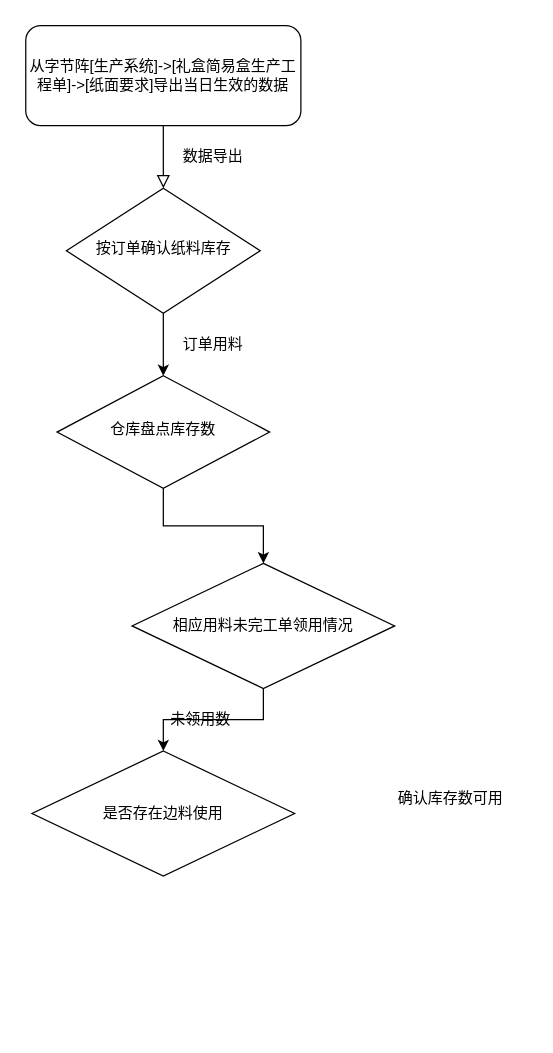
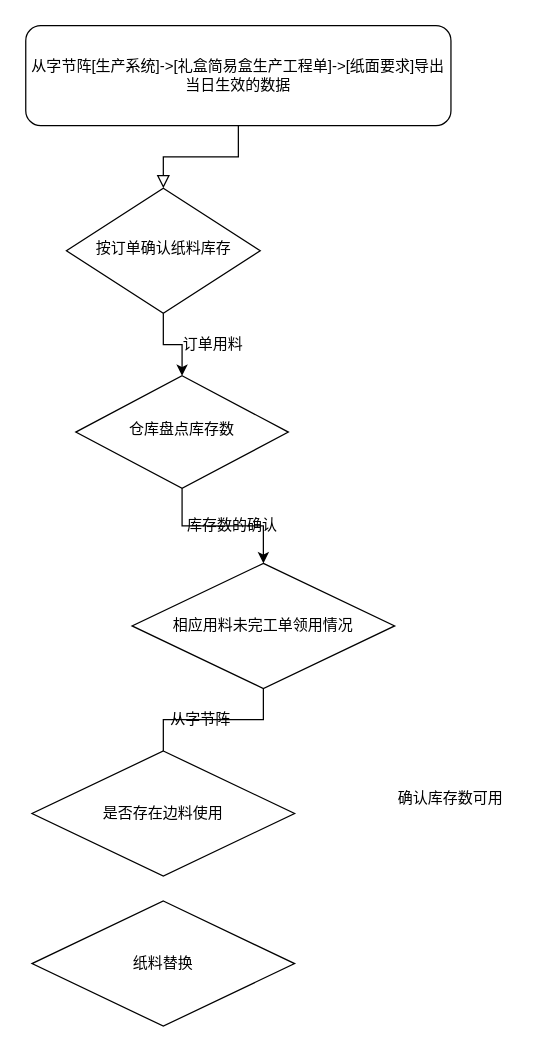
(163, 76) -> (238, 76)
(213, 157) -> none
(163, 432) -> (182, 432)
none -> (232, 526)
(201, 719) -> (201, 719)
(163, 741) -> (163, 744)
none -> (163, 963)
